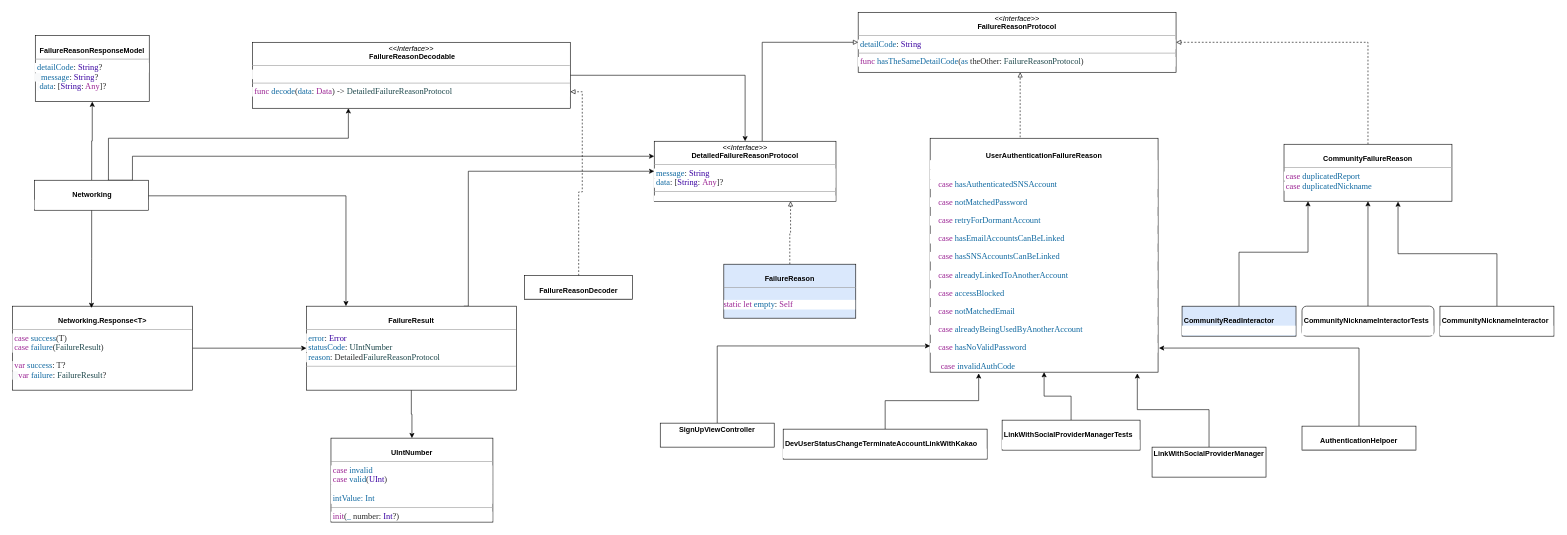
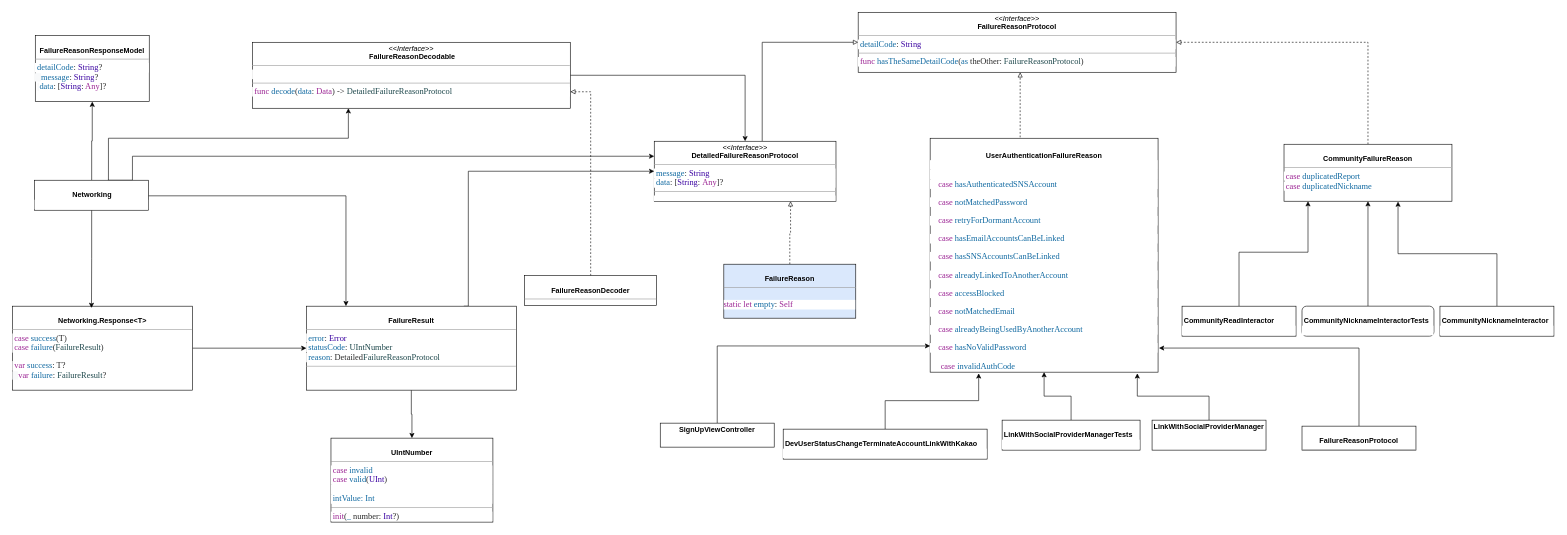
(579, 288) -> (591, 291)
(1239, 321) -> (1239, 321)
(1342, 431) -> (1342, 431)
(1209, 462) -> (1209, 435)
